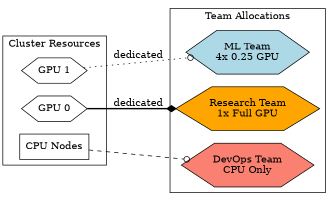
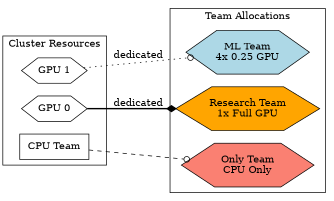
(54, 147) -> (54, 147)
(248, 165) -> (248, 165)
